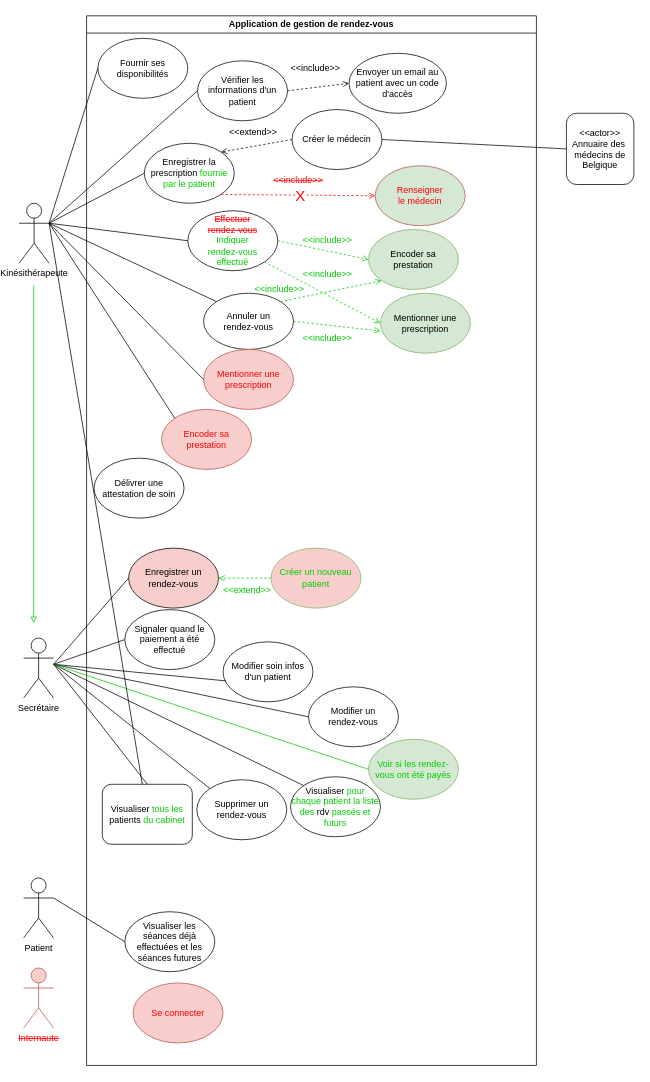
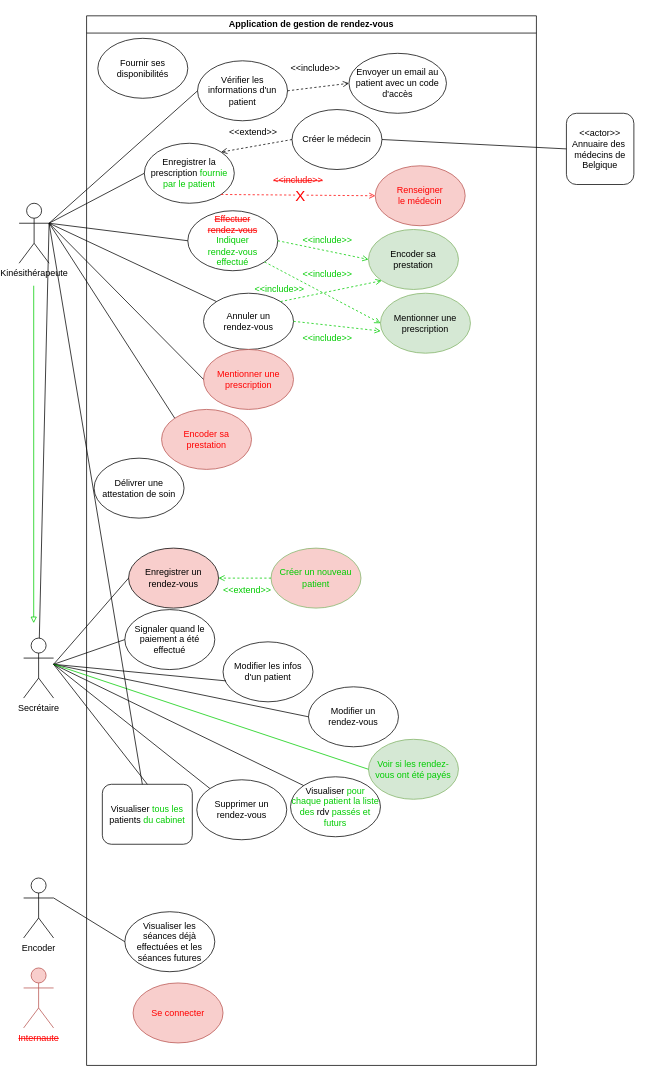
(67, 164) -> (44, 435)
(420, 195) -> (420, 195)
(268, 672) -> (268, 672)
(39, 949) -> (39, 949)
